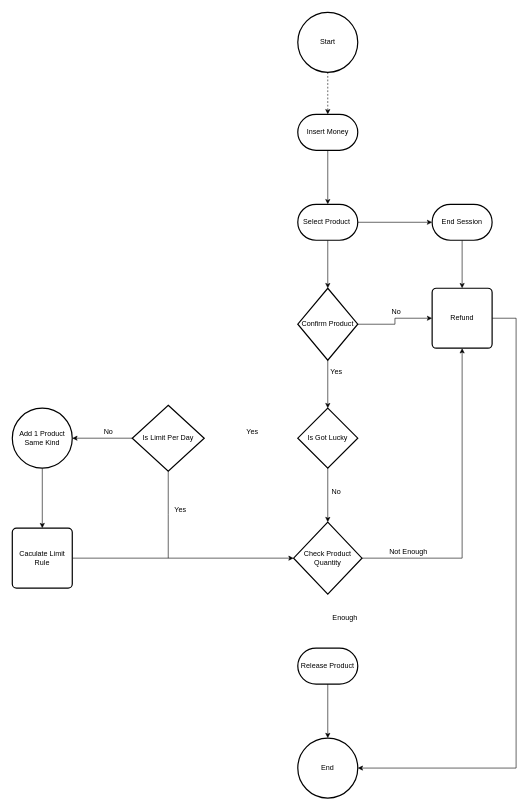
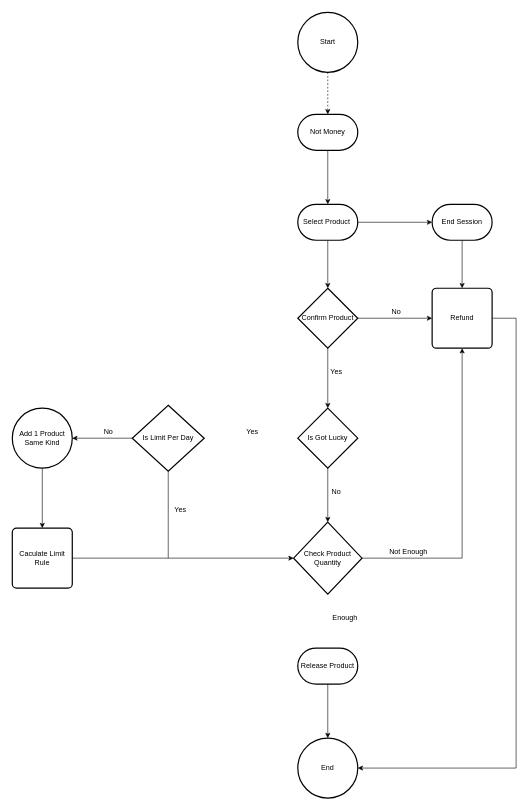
(328, 132) -> (328, 132)
(328, 324) -> (328, 318)
